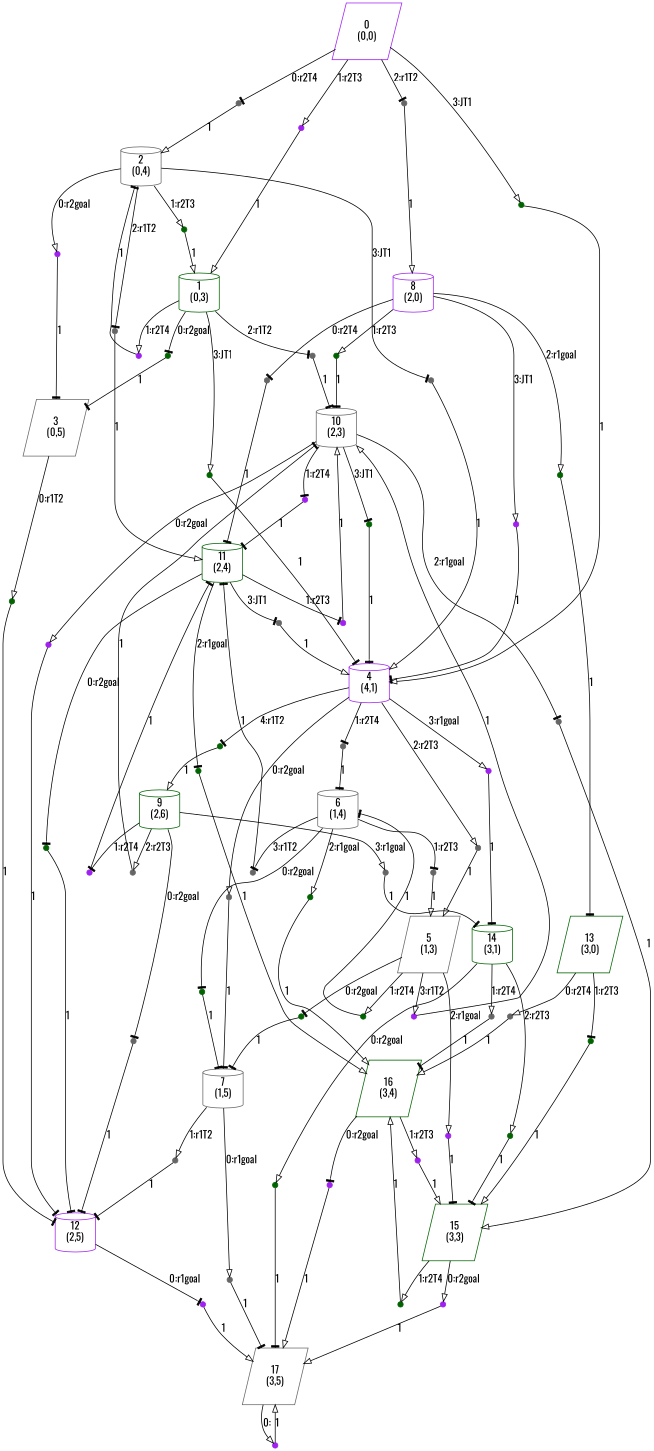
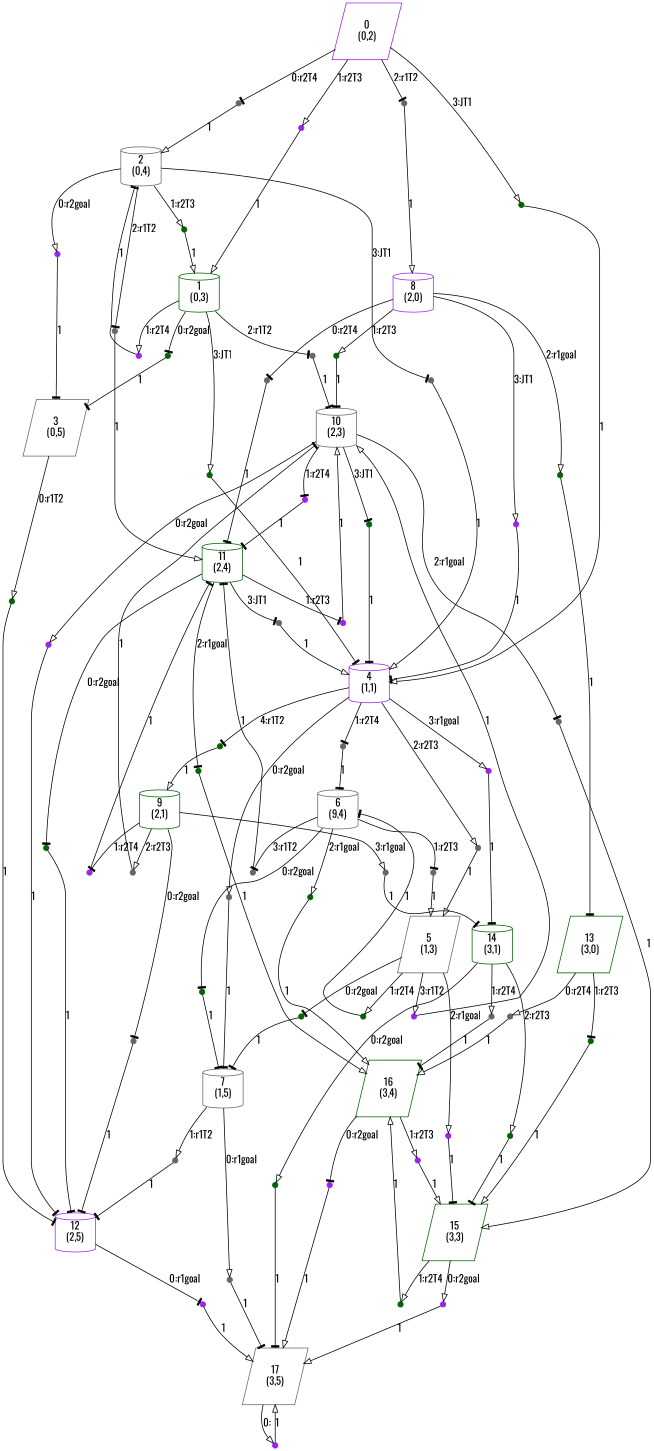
(367, 31) -> (367, 31)
(369, 683) -> (369, 683)
(160, 809) -> (160, 809)
(338, 809) -> (338, 809)
